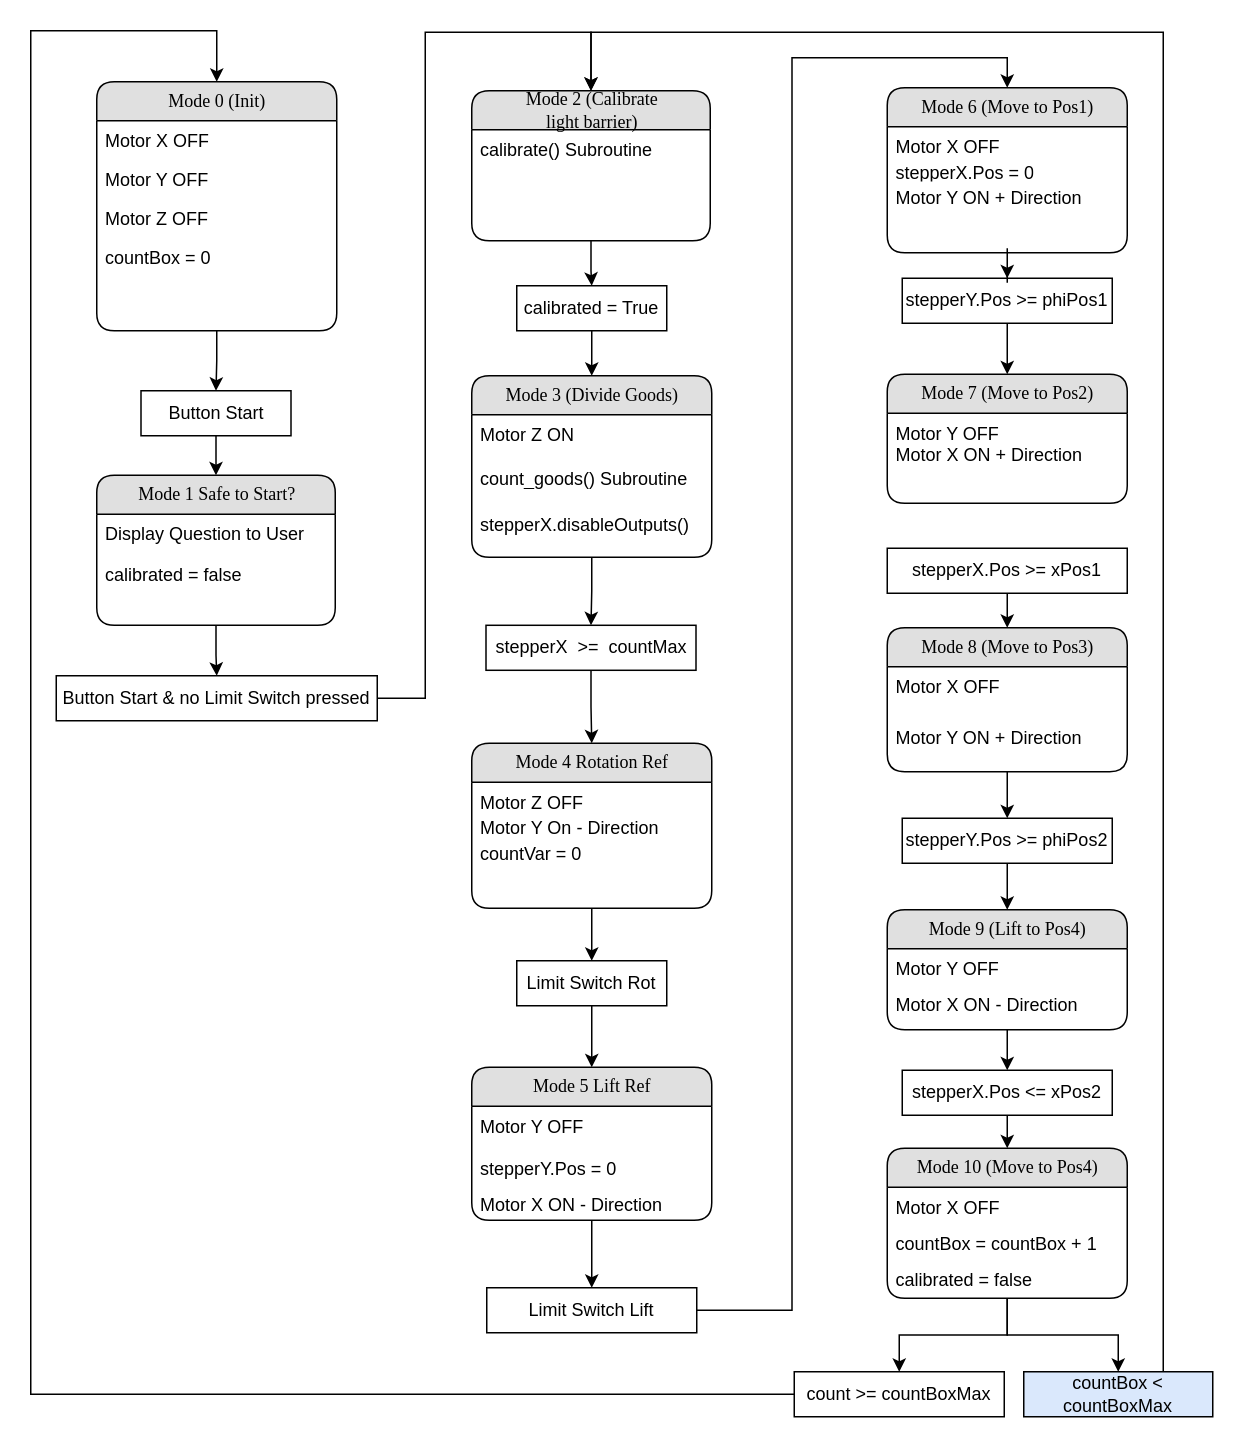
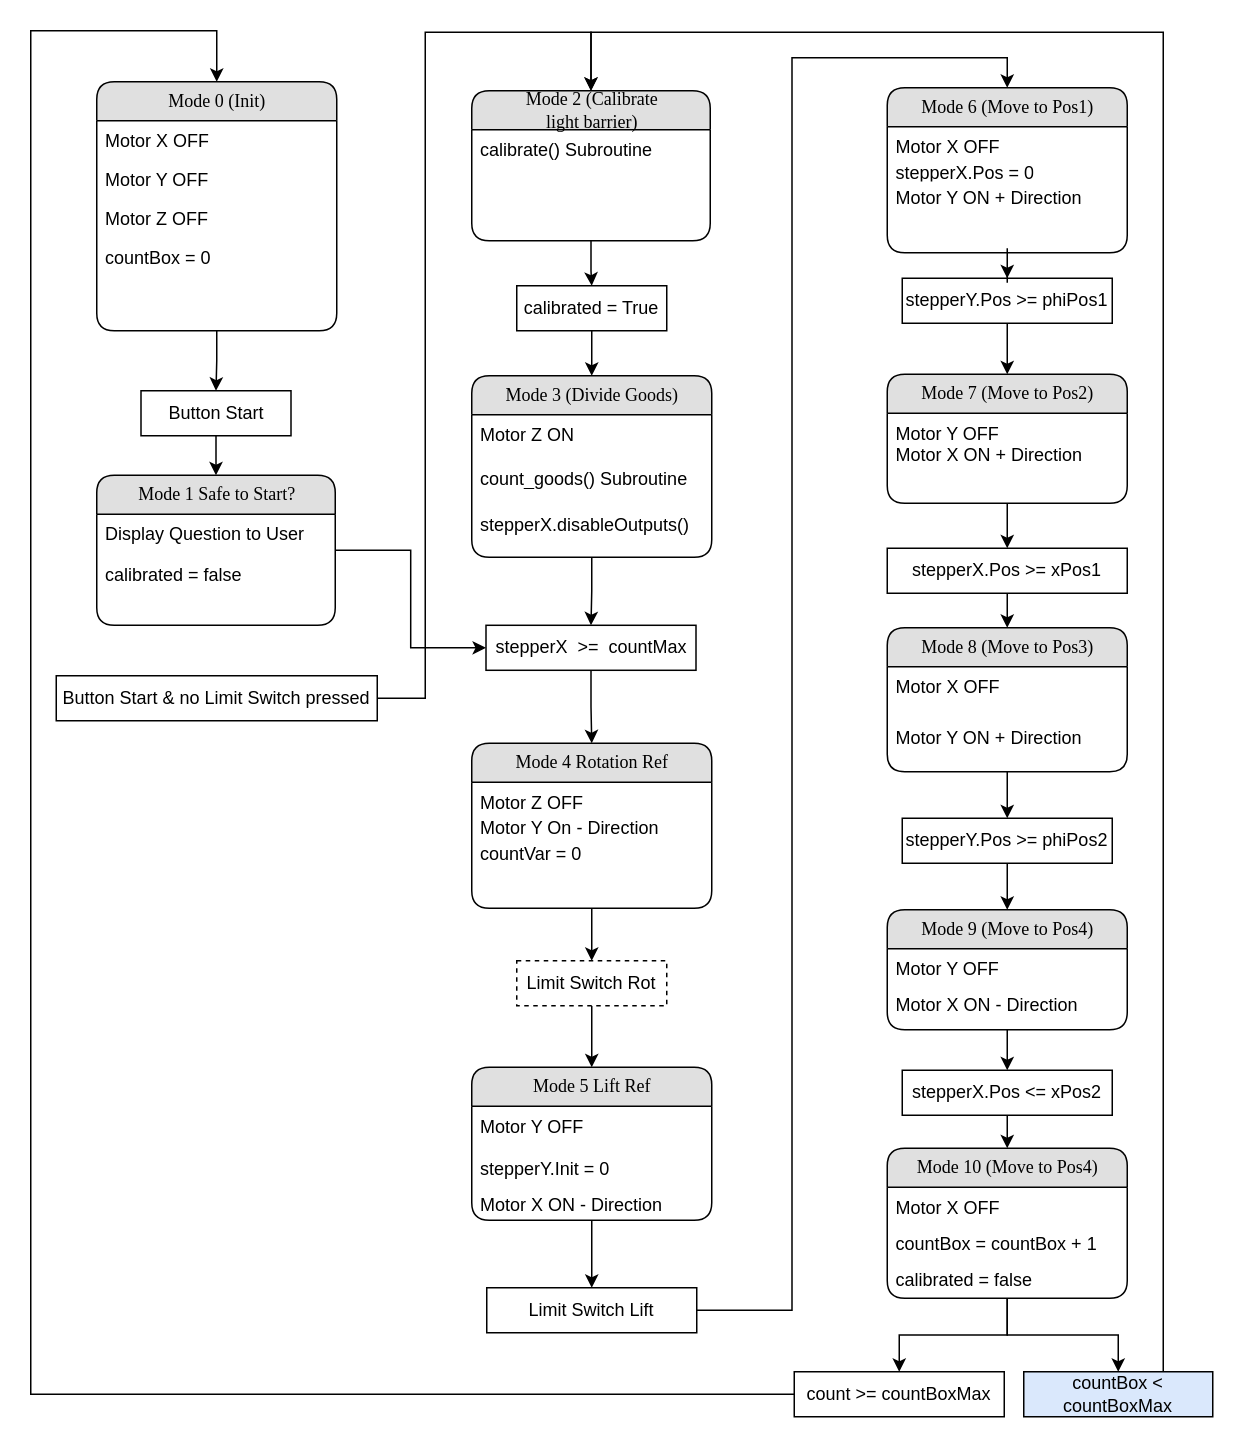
none -> (1007, 531)
(216, 645) -> (411, 594)
(1008, 929) -> (1008, 929)
(592, 983) -> (592, 983)
(554, 1170) -> (557, 1170)
